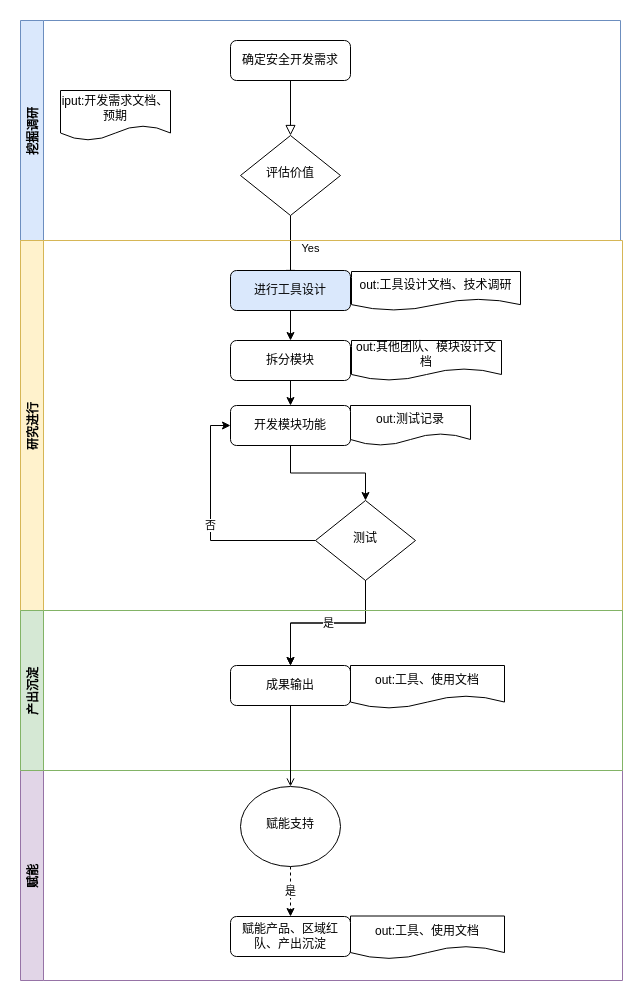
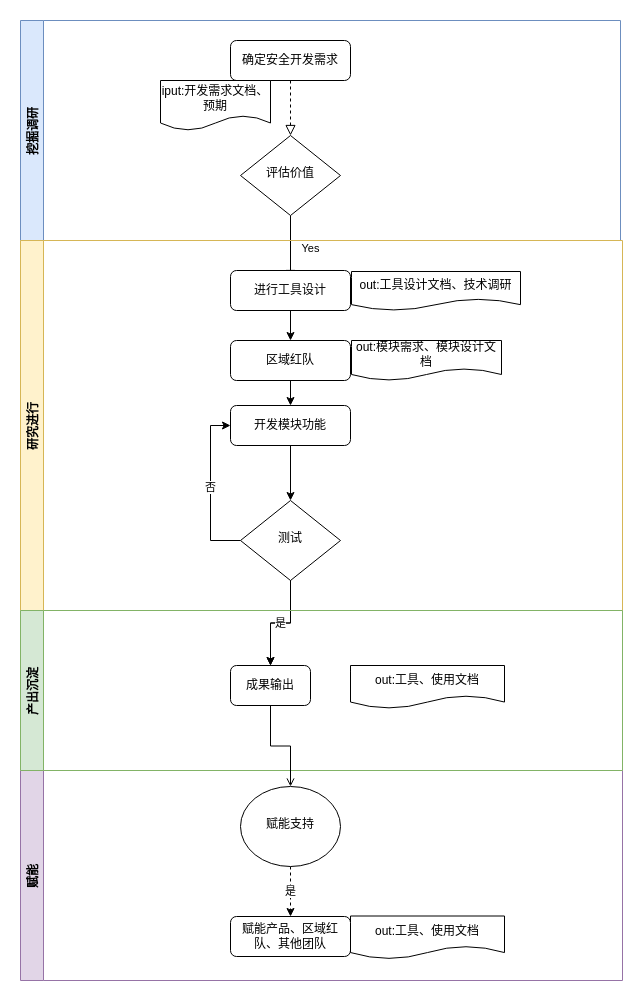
(291, 103) -> (291, 103)
(116, 116) -> (216, 106)
(291, 291) -> (291, 291)
(427, 355) -> (427, 355)
(291, 361) -> (291, 361)
(411, 426) -> none
(366, 541) -> (291, 541)
(291, 686) -> (271, 686)
(291, 937) -> (291, 937)
